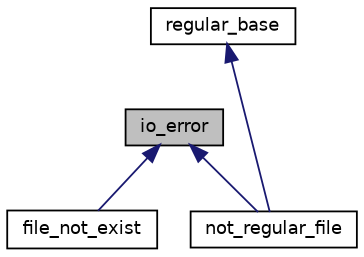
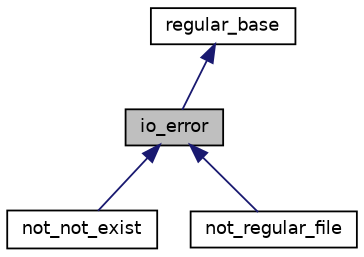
(251, 137) -> (195, 85)
(82, 229) -> (82, 229)
